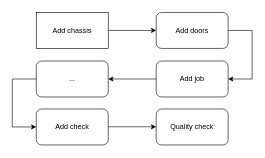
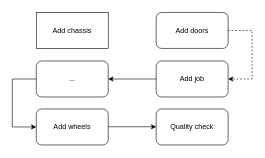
(130, 30) -> none
(252, 52) -> (252, 52)
(72, 127) -> (72, 127)
